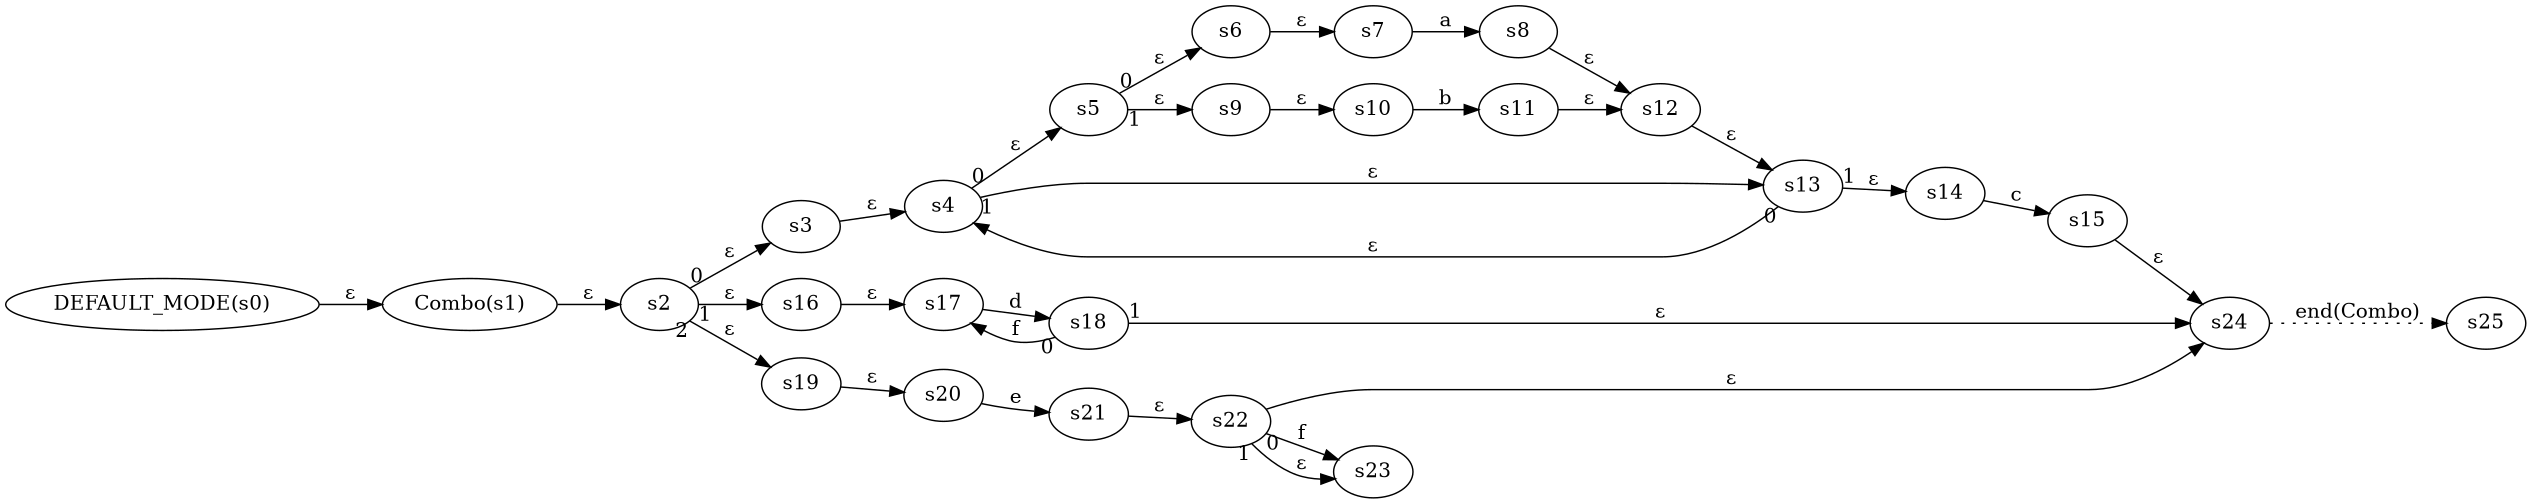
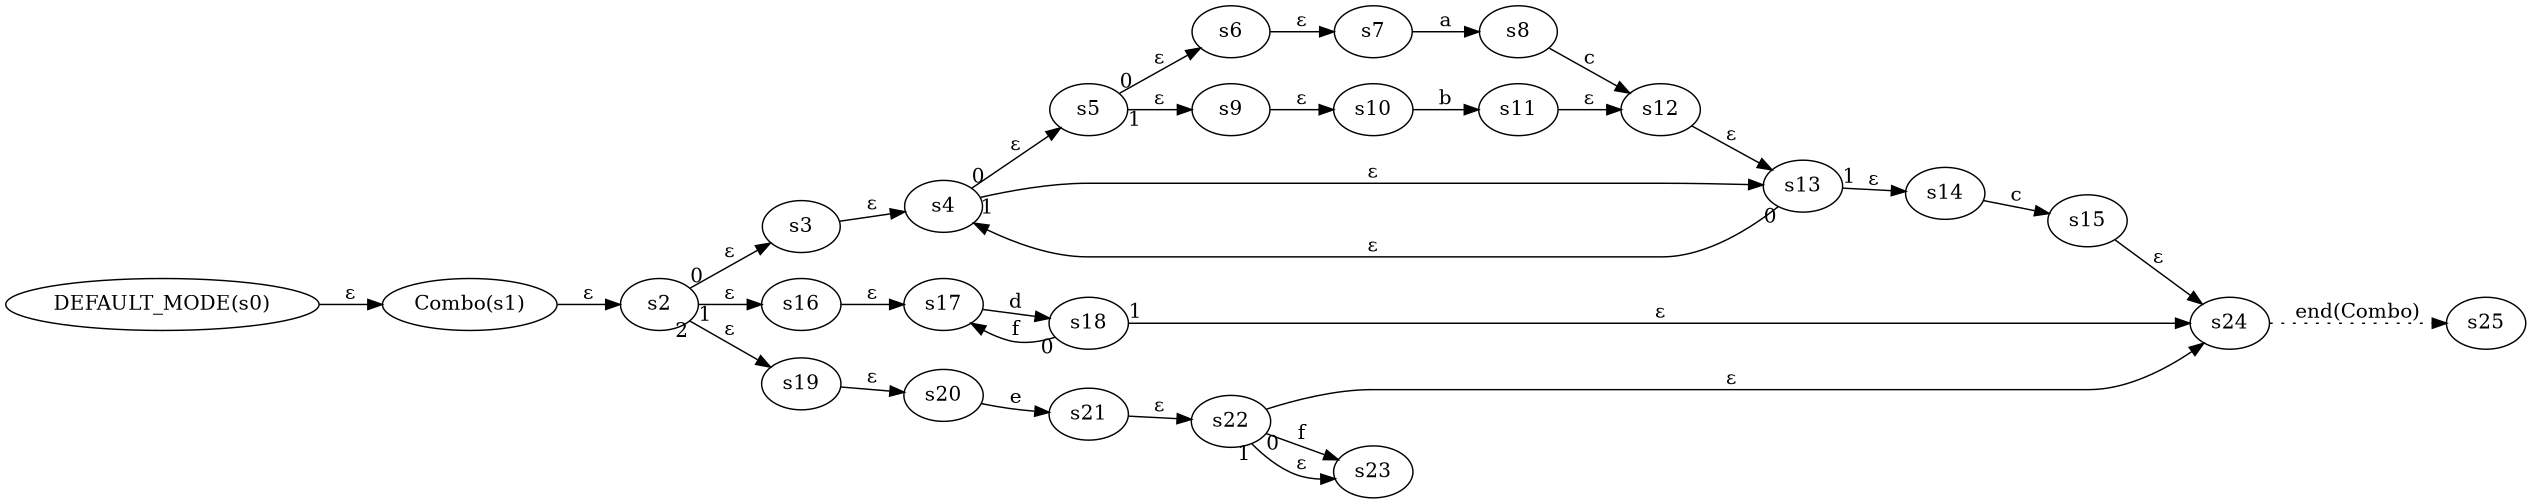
(1590, 58) -> (1590, 58)
